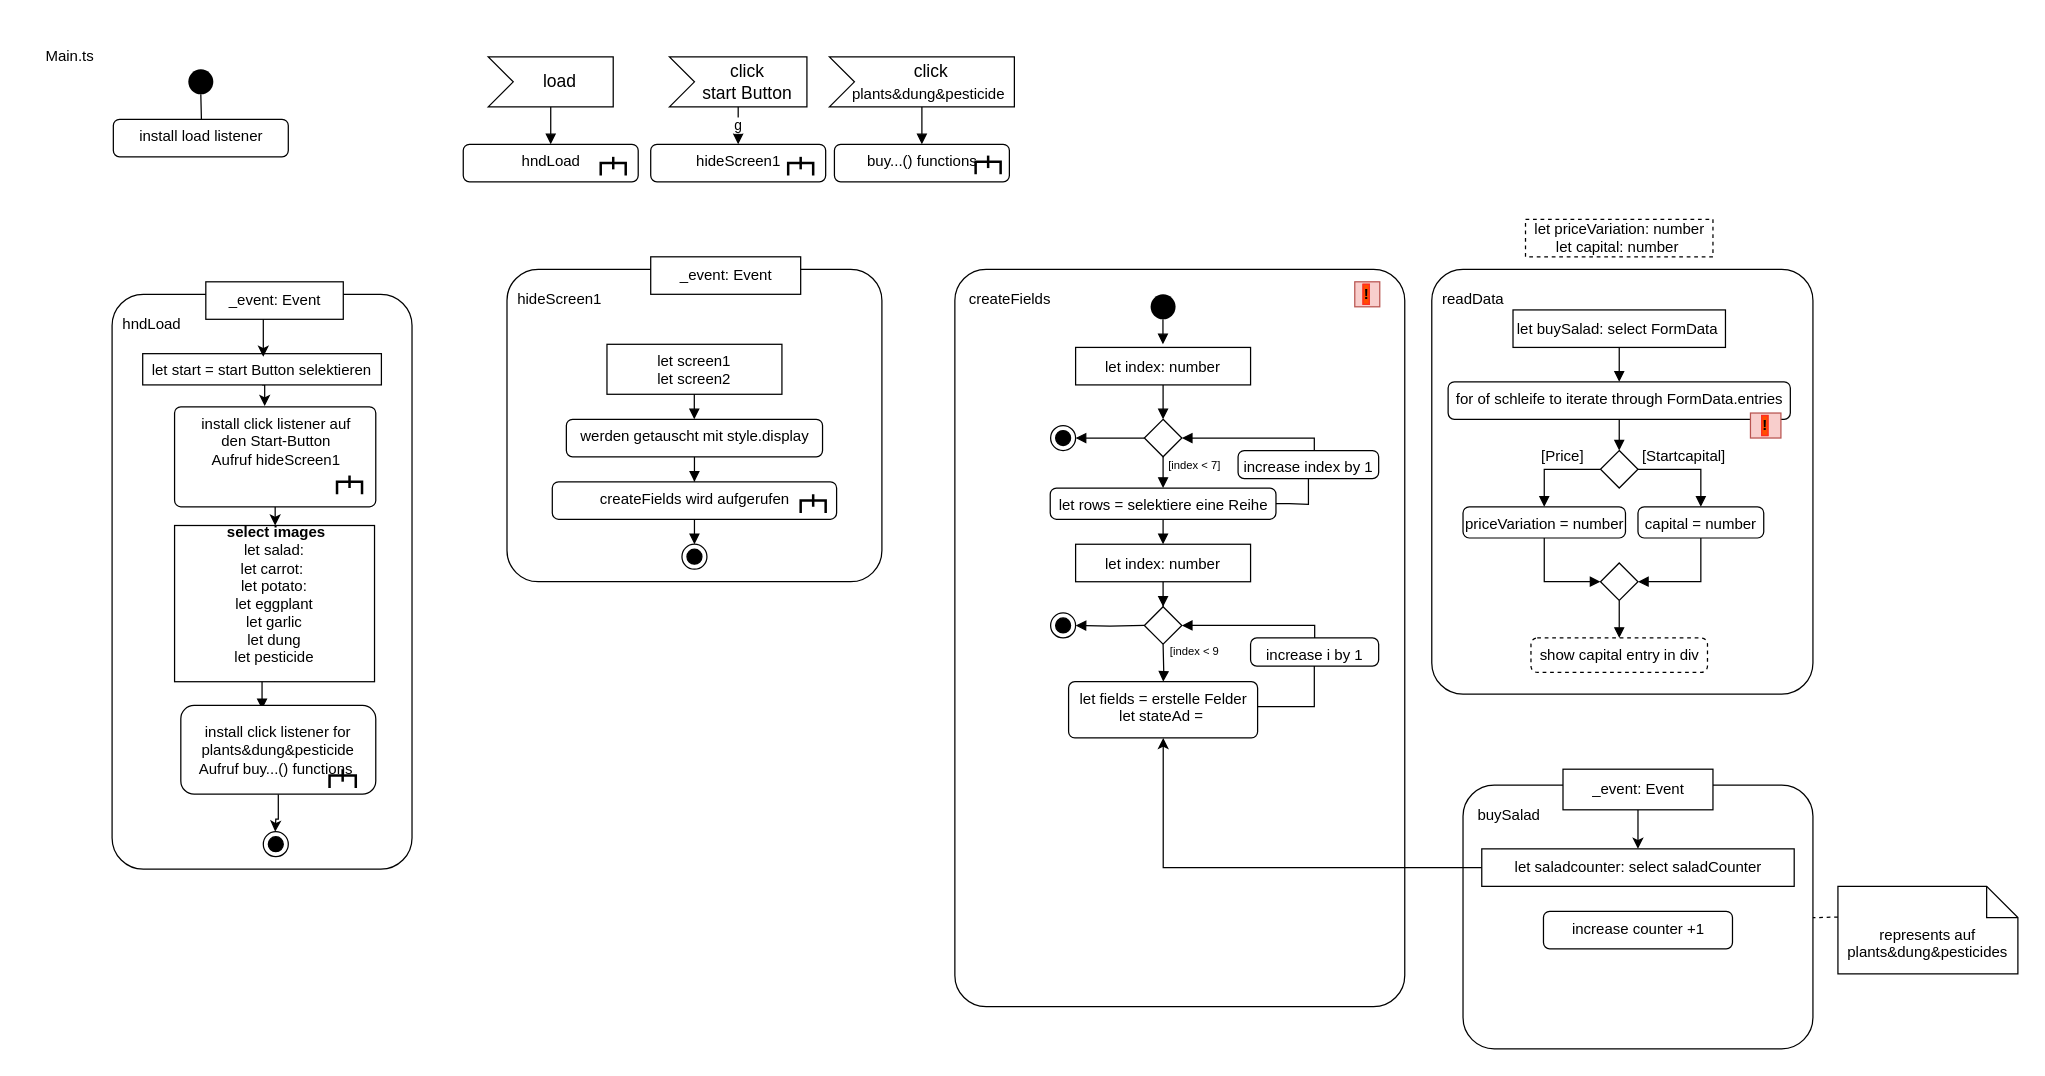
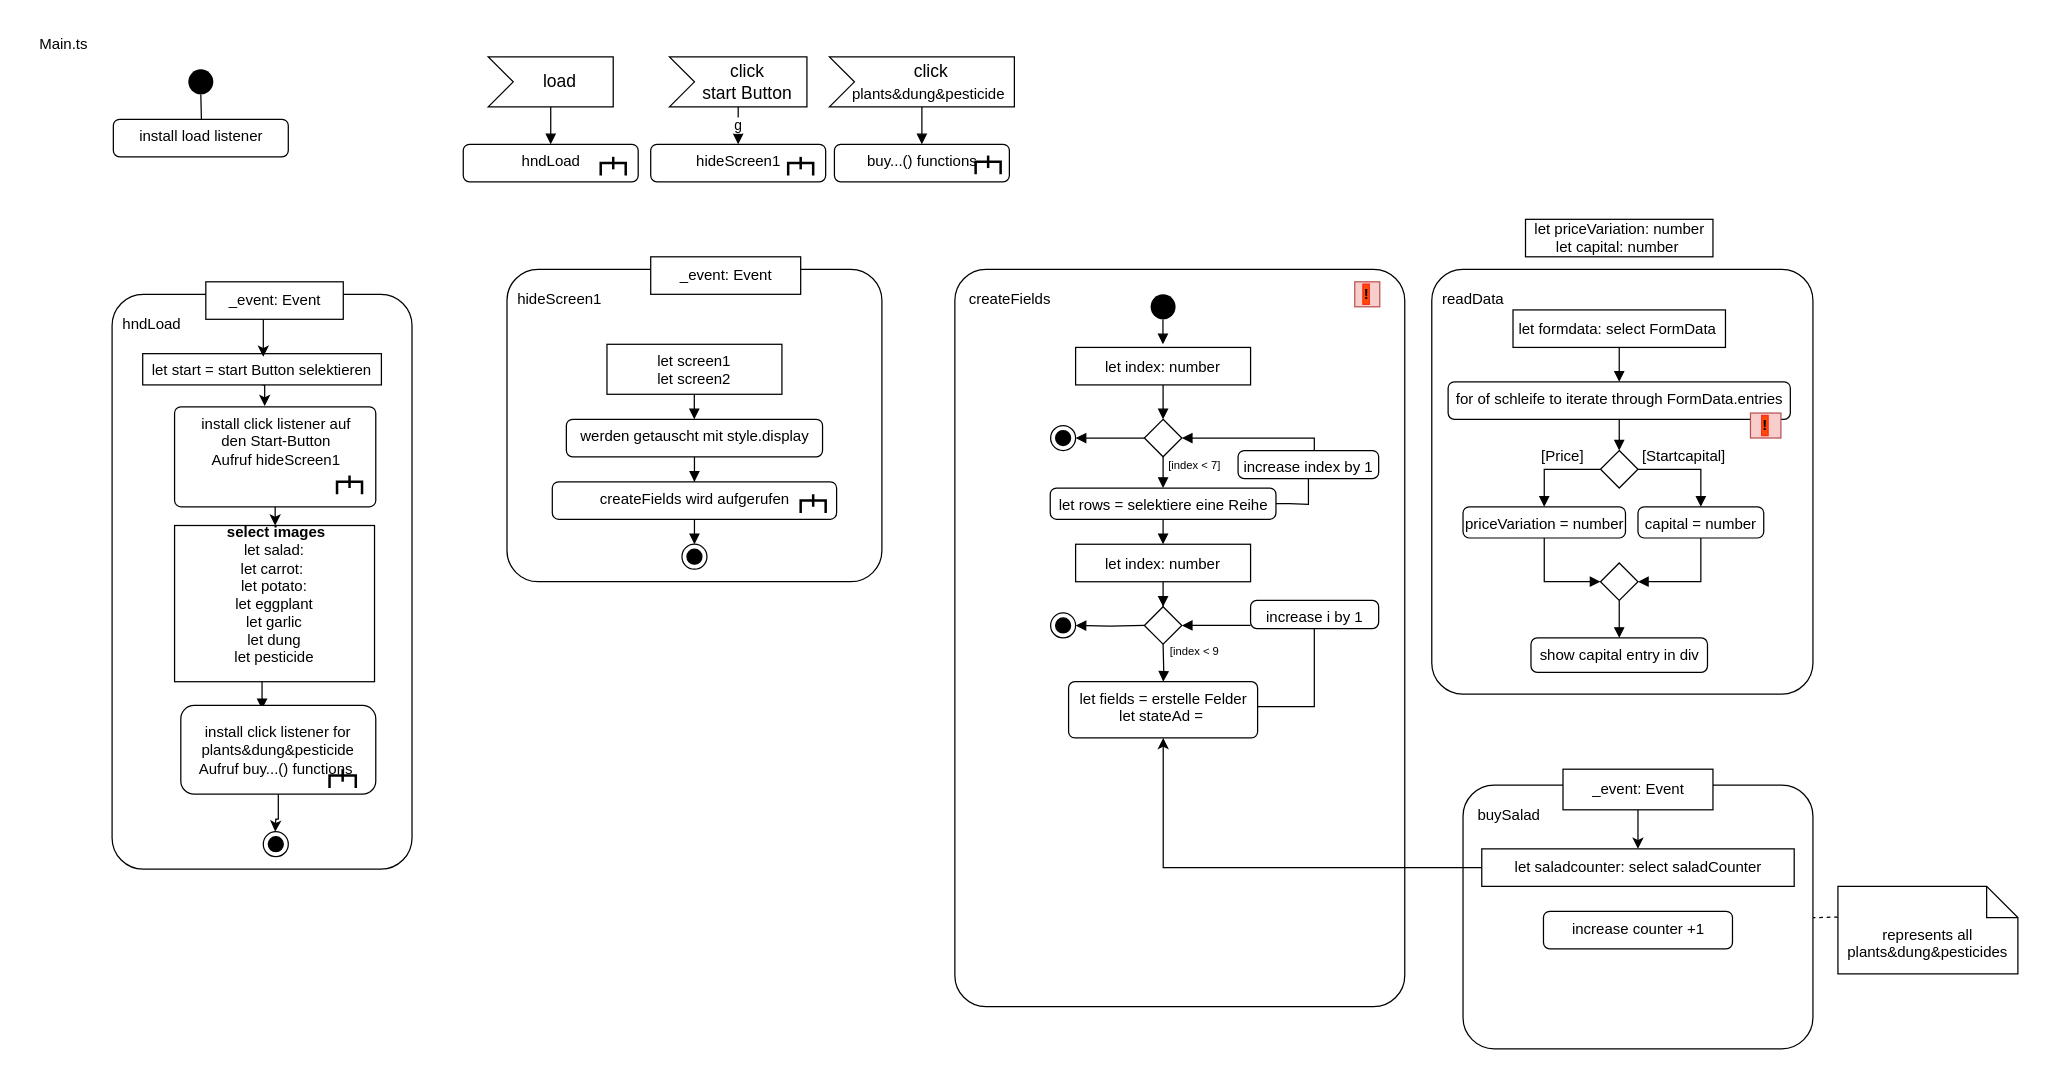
(69, 57) -> (63, 44)
(1619, 238) -> (1619, 238)
(1620, 329) -> (1620, 329)
(1315, 652) -> (1315, 615)
(1619, 655) -> (1619, 655)
(1928, 945) -> (1928, 945)
